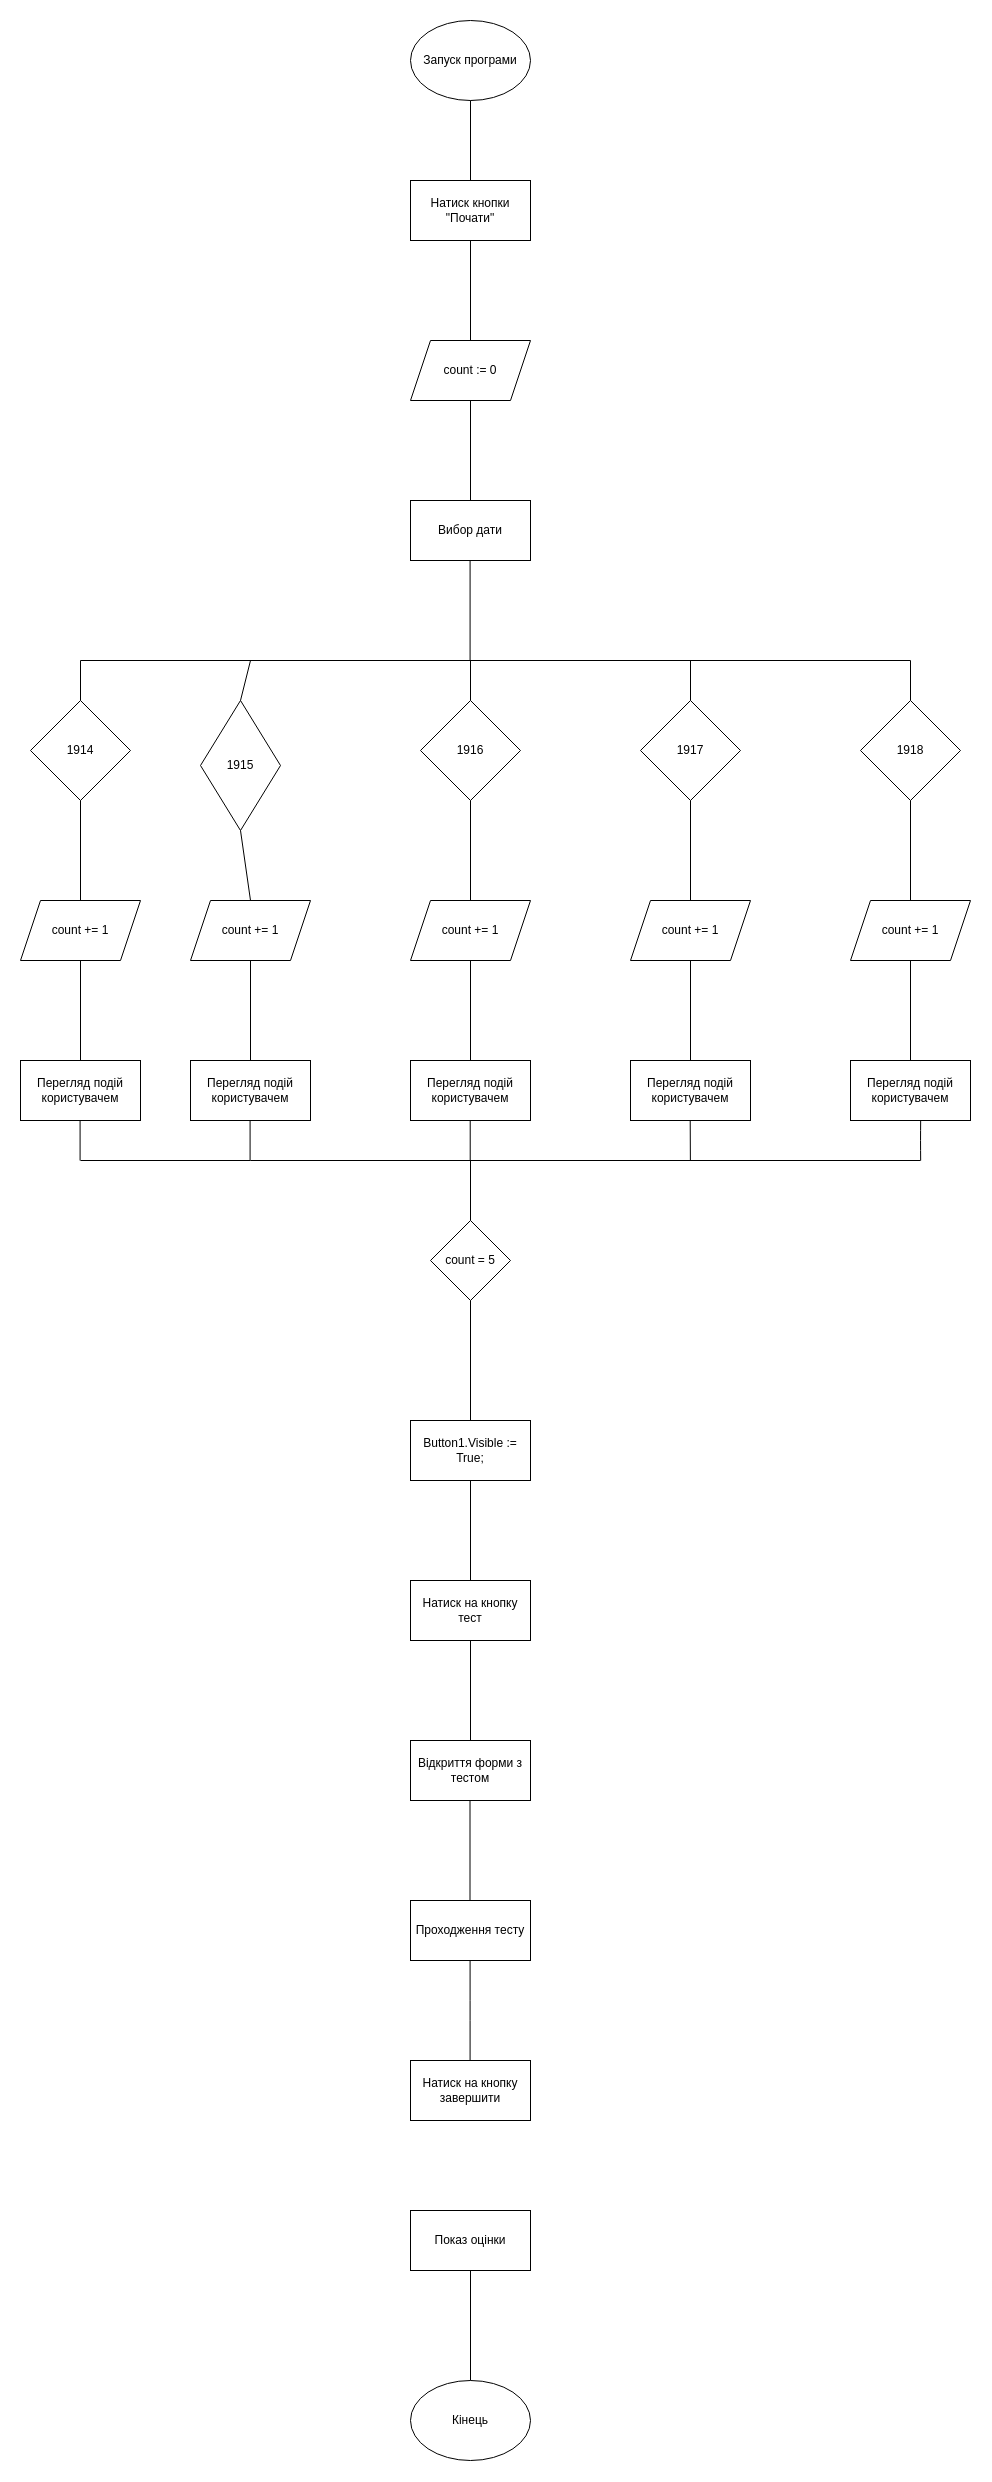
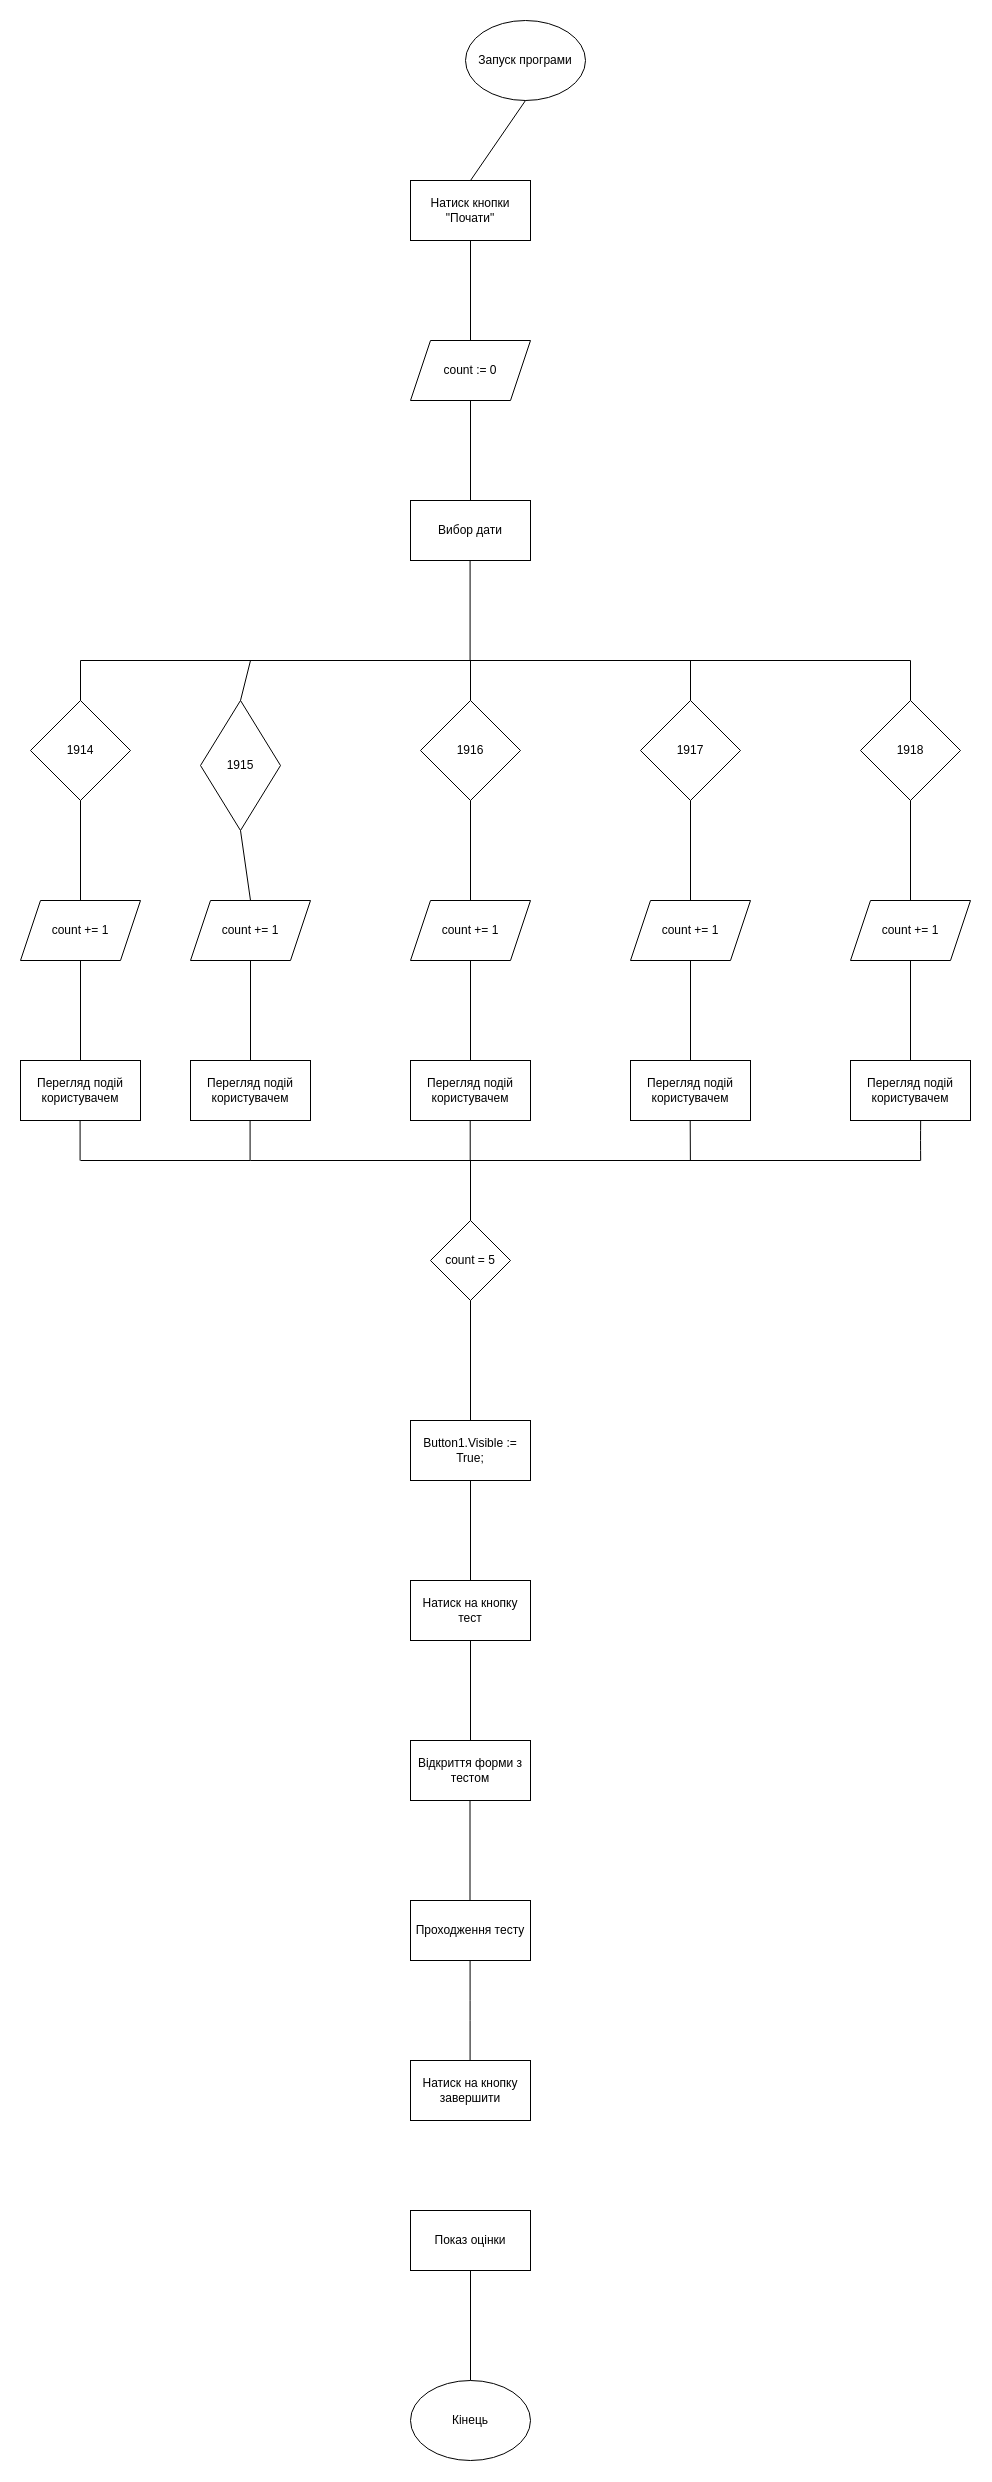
(471, 61) -> (526, 61)
